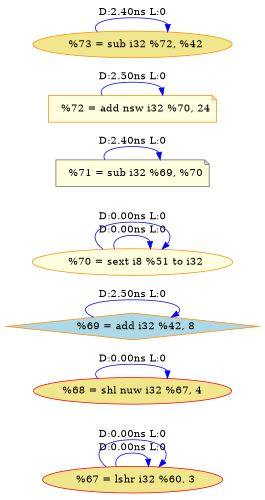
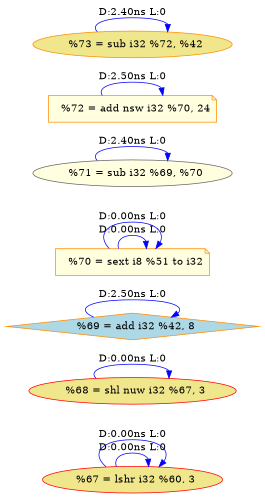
(133, 173) -> (133, 173)
(133, 262) -> (133, 262)
(133, 391) -> (133, 391)
